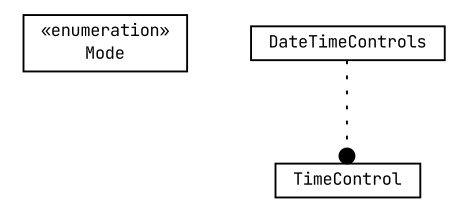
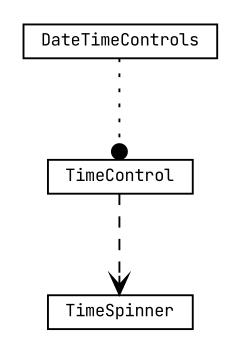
(104, 43) -> none
none -> (119, 312)
